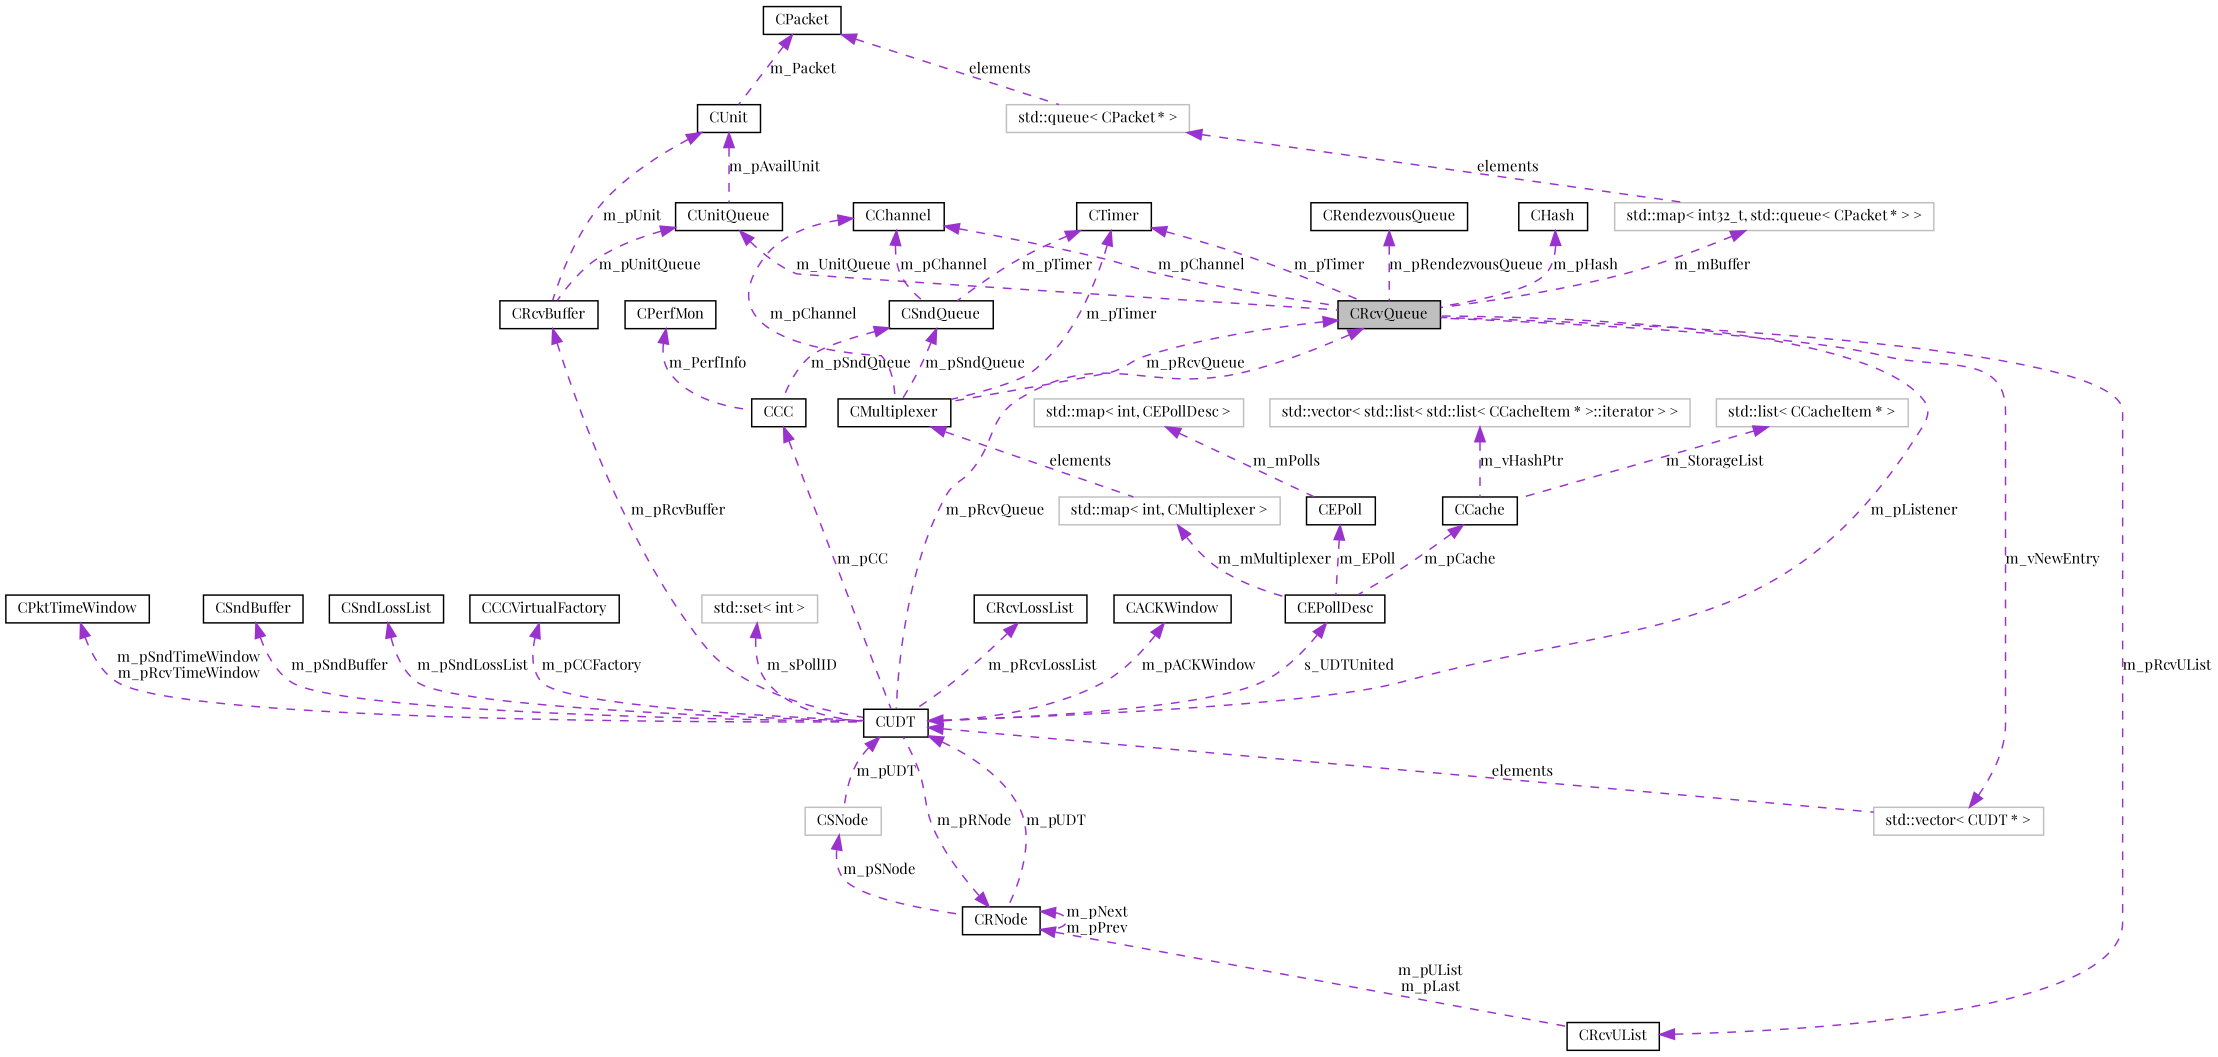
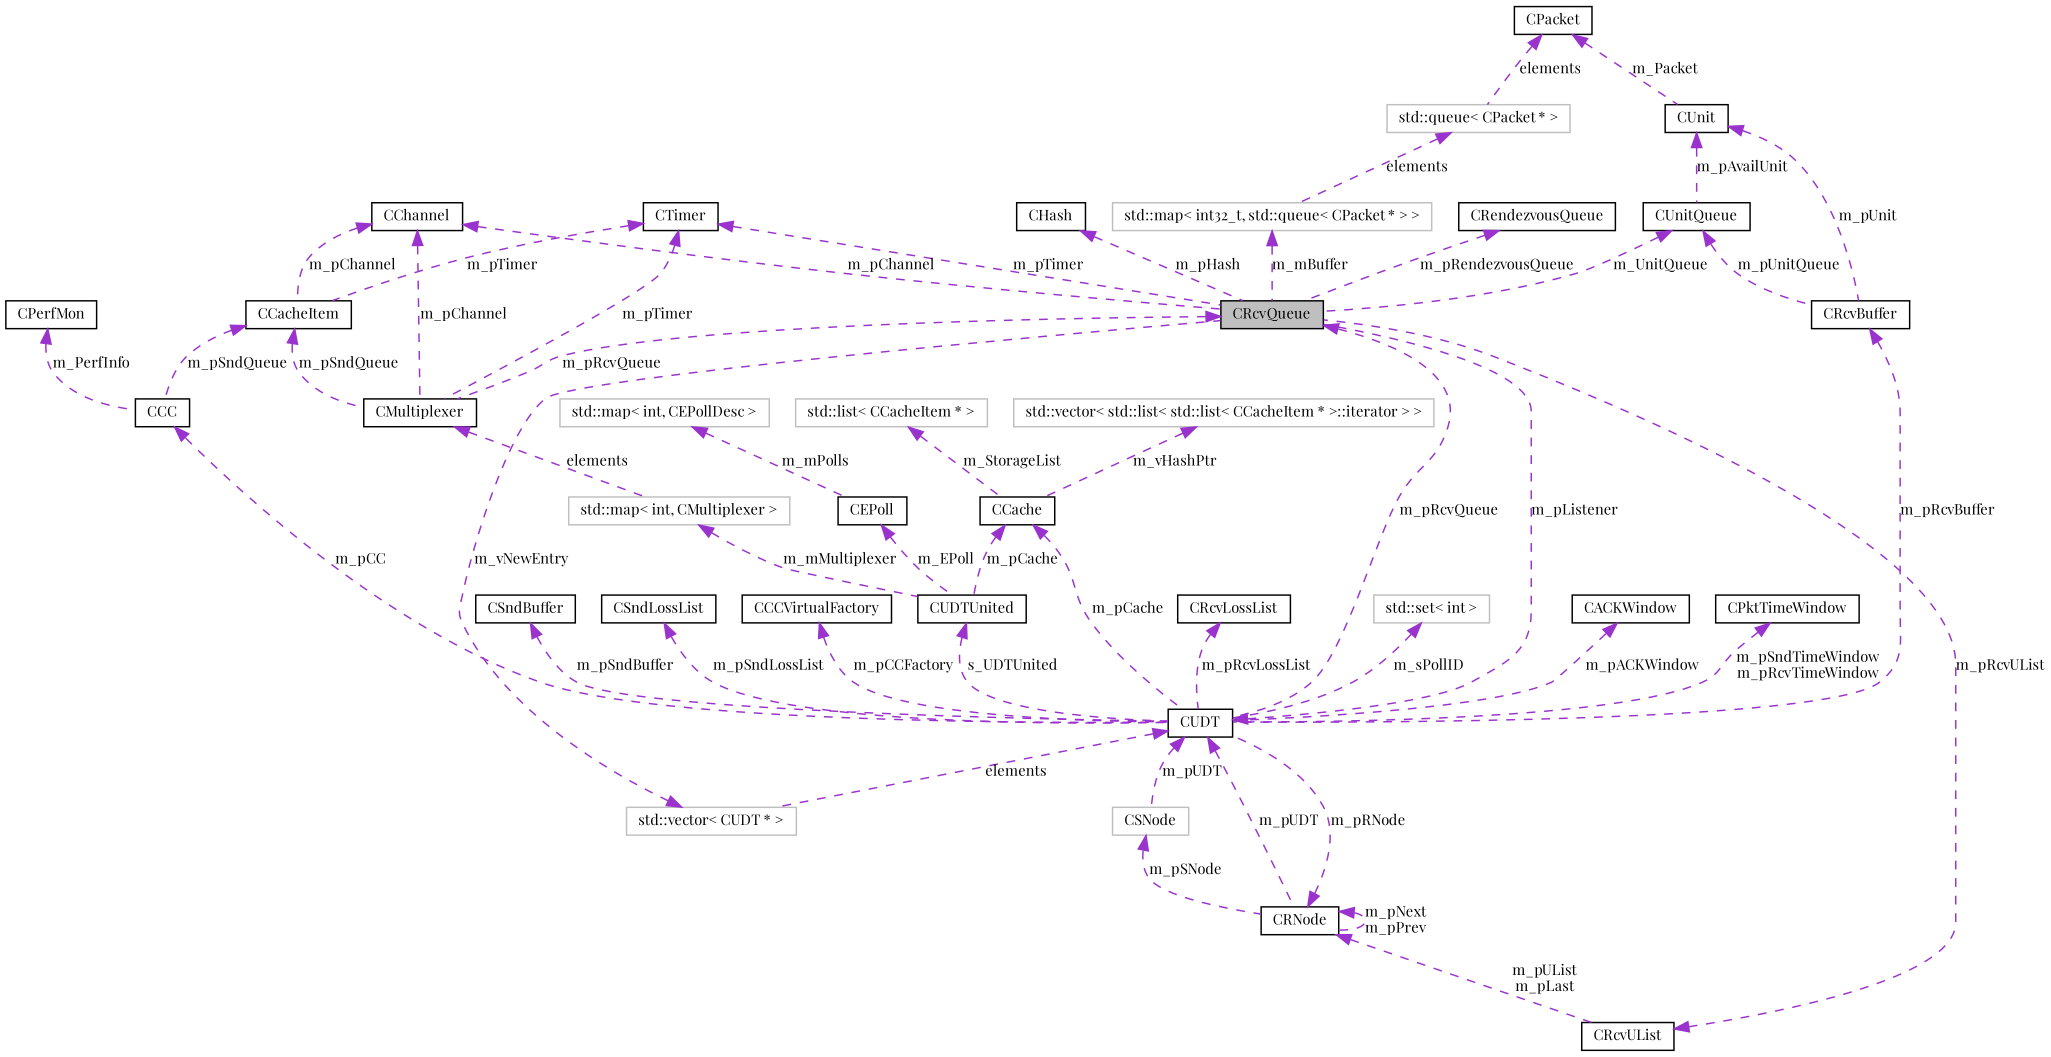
(941, 315) -> (299, 315)
(1335, 609) -> (972, 609)
none -> (1099, 633)
